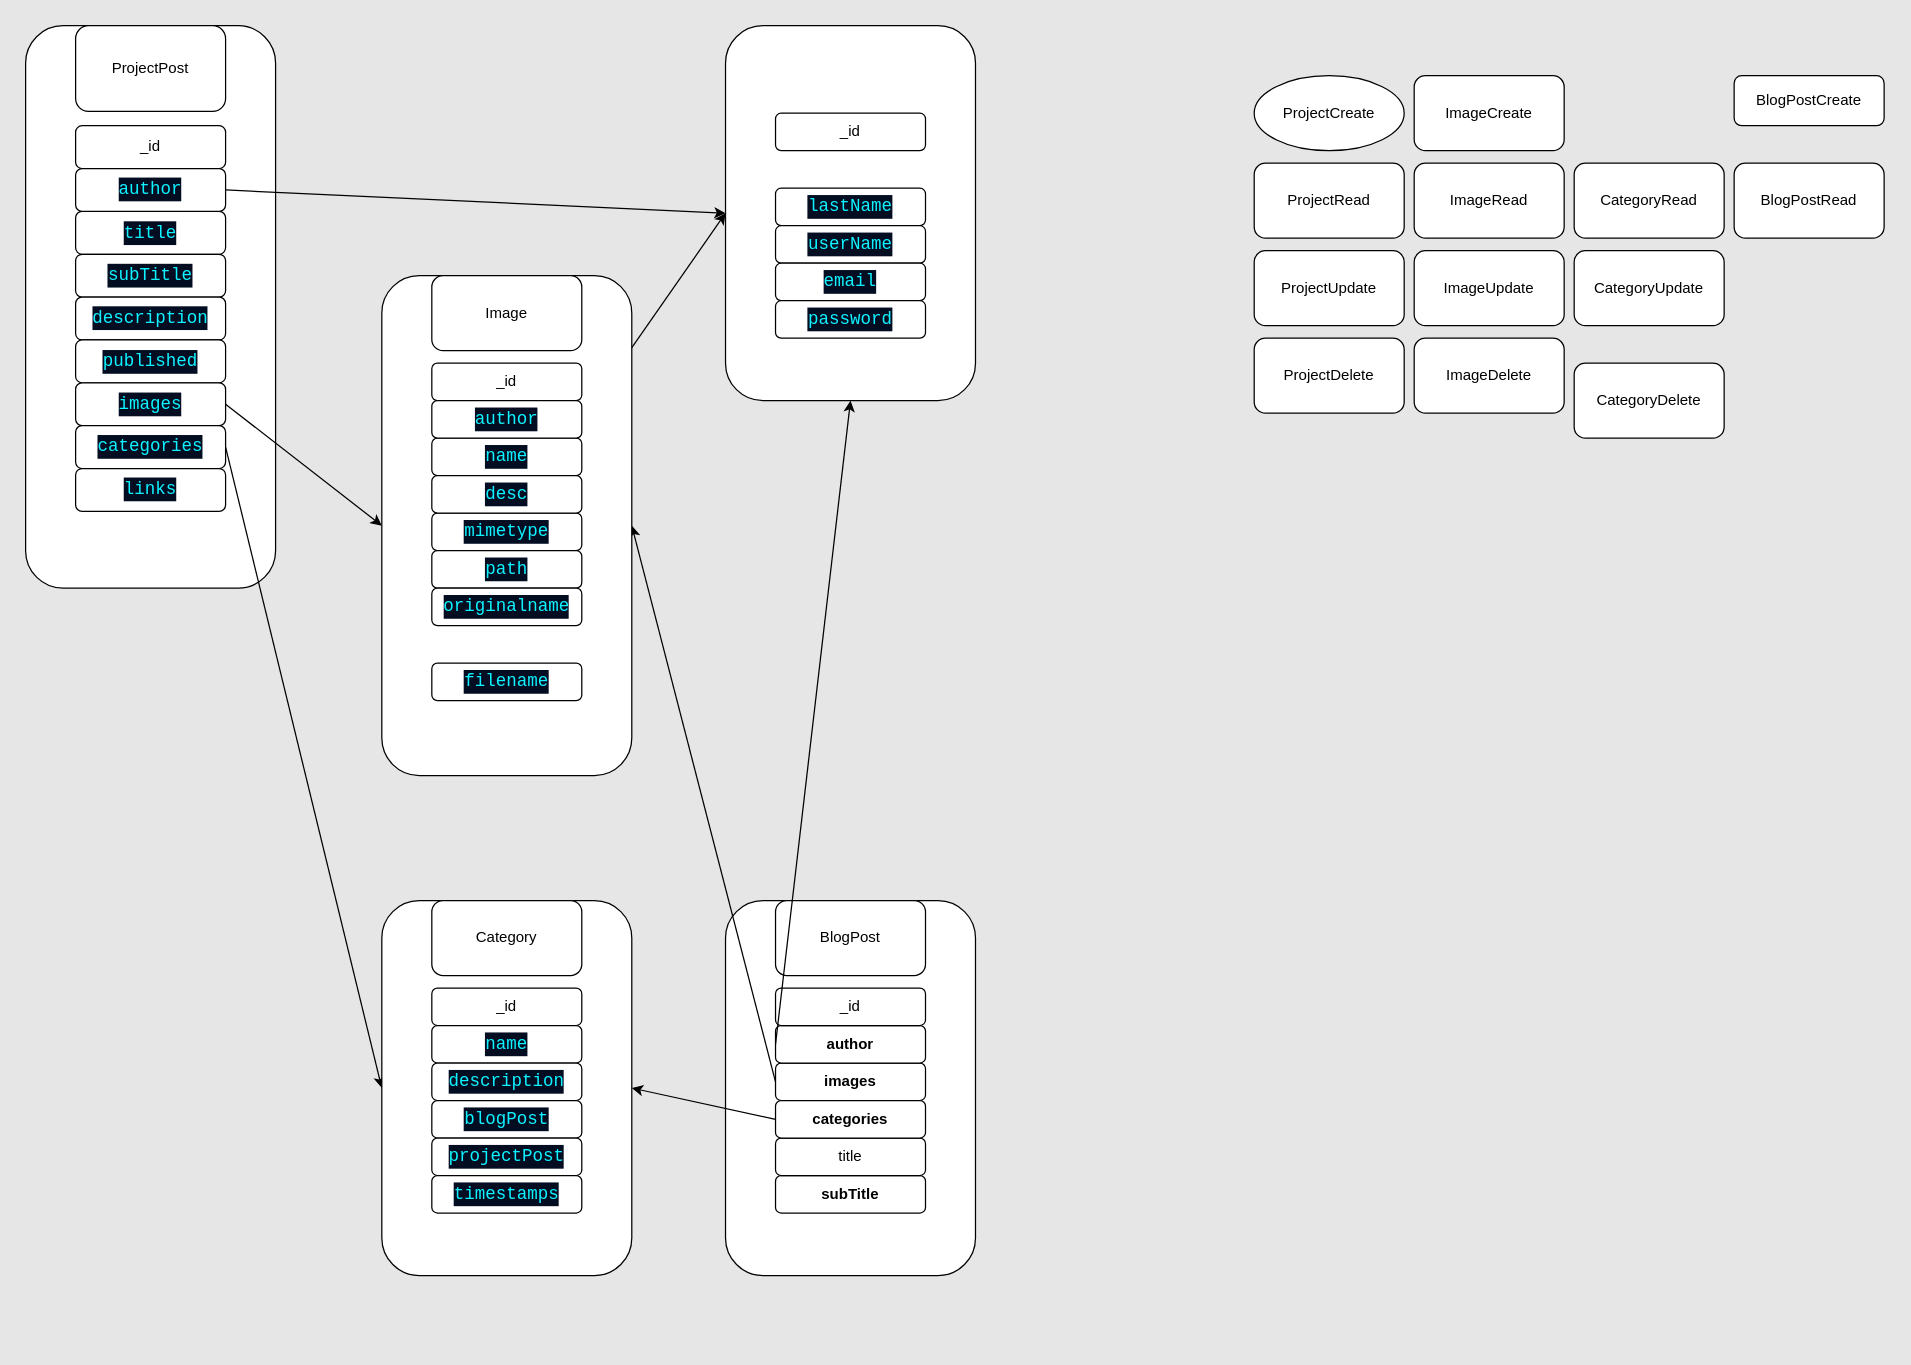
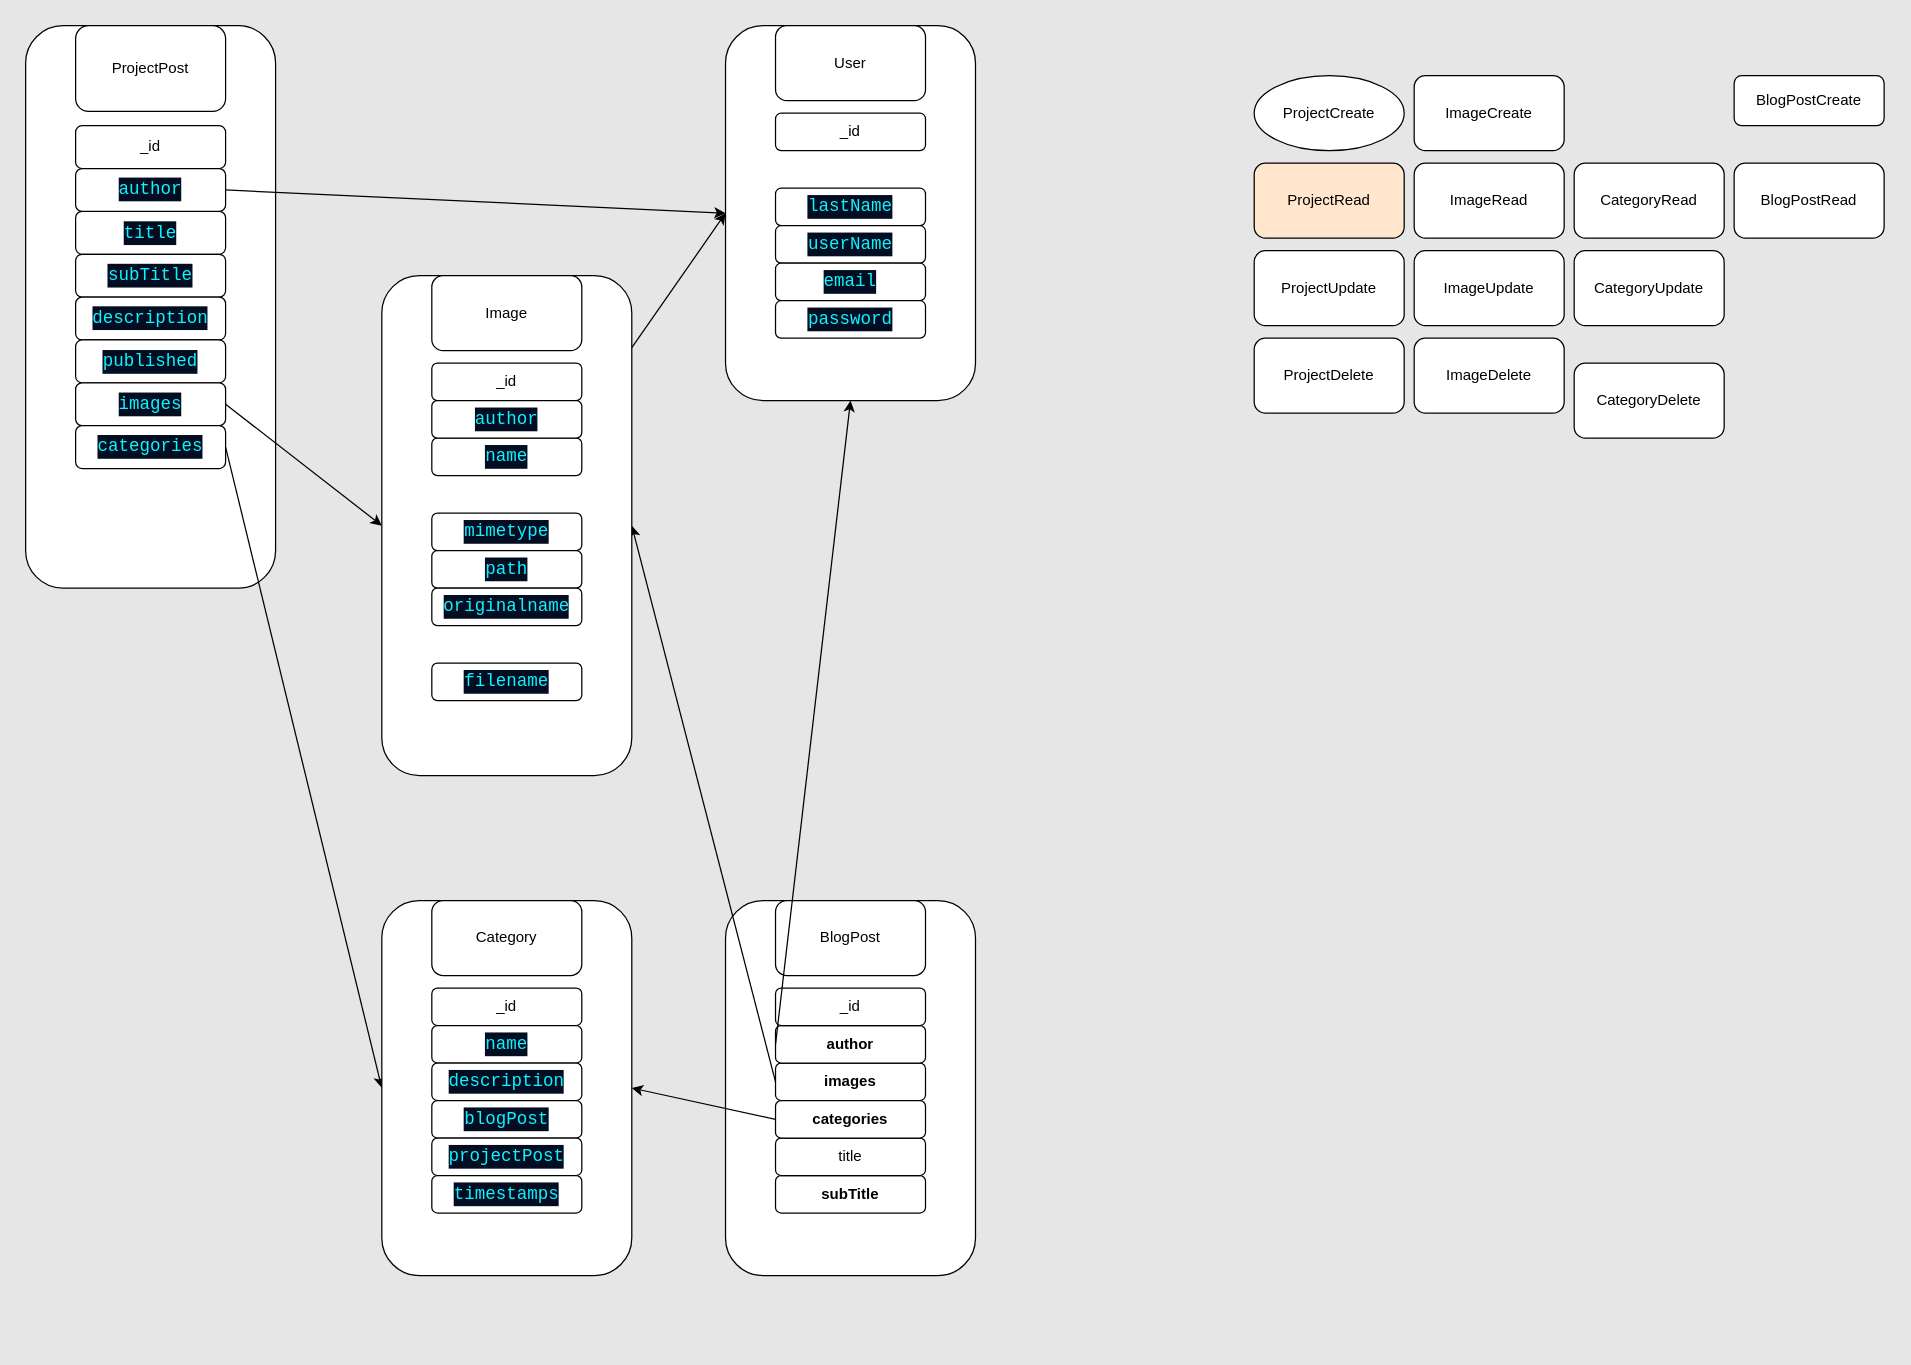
none -> (851, 63)
(1329, 201) -> (1329, 201)
(151, 490) -> none
(507, 494) -> none
